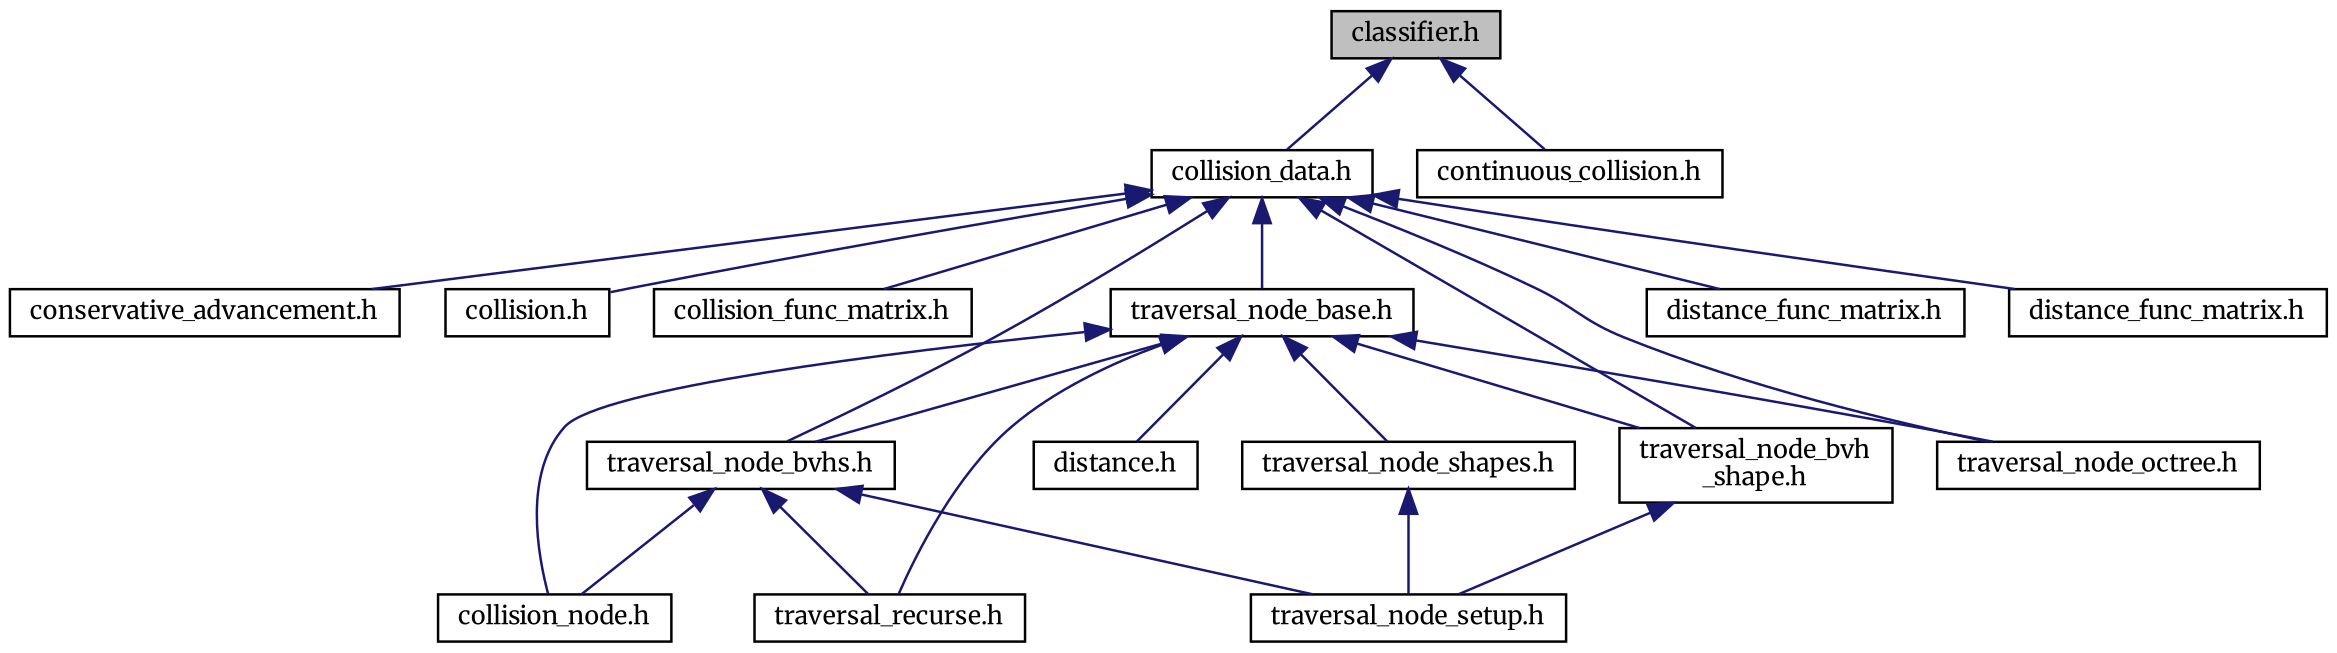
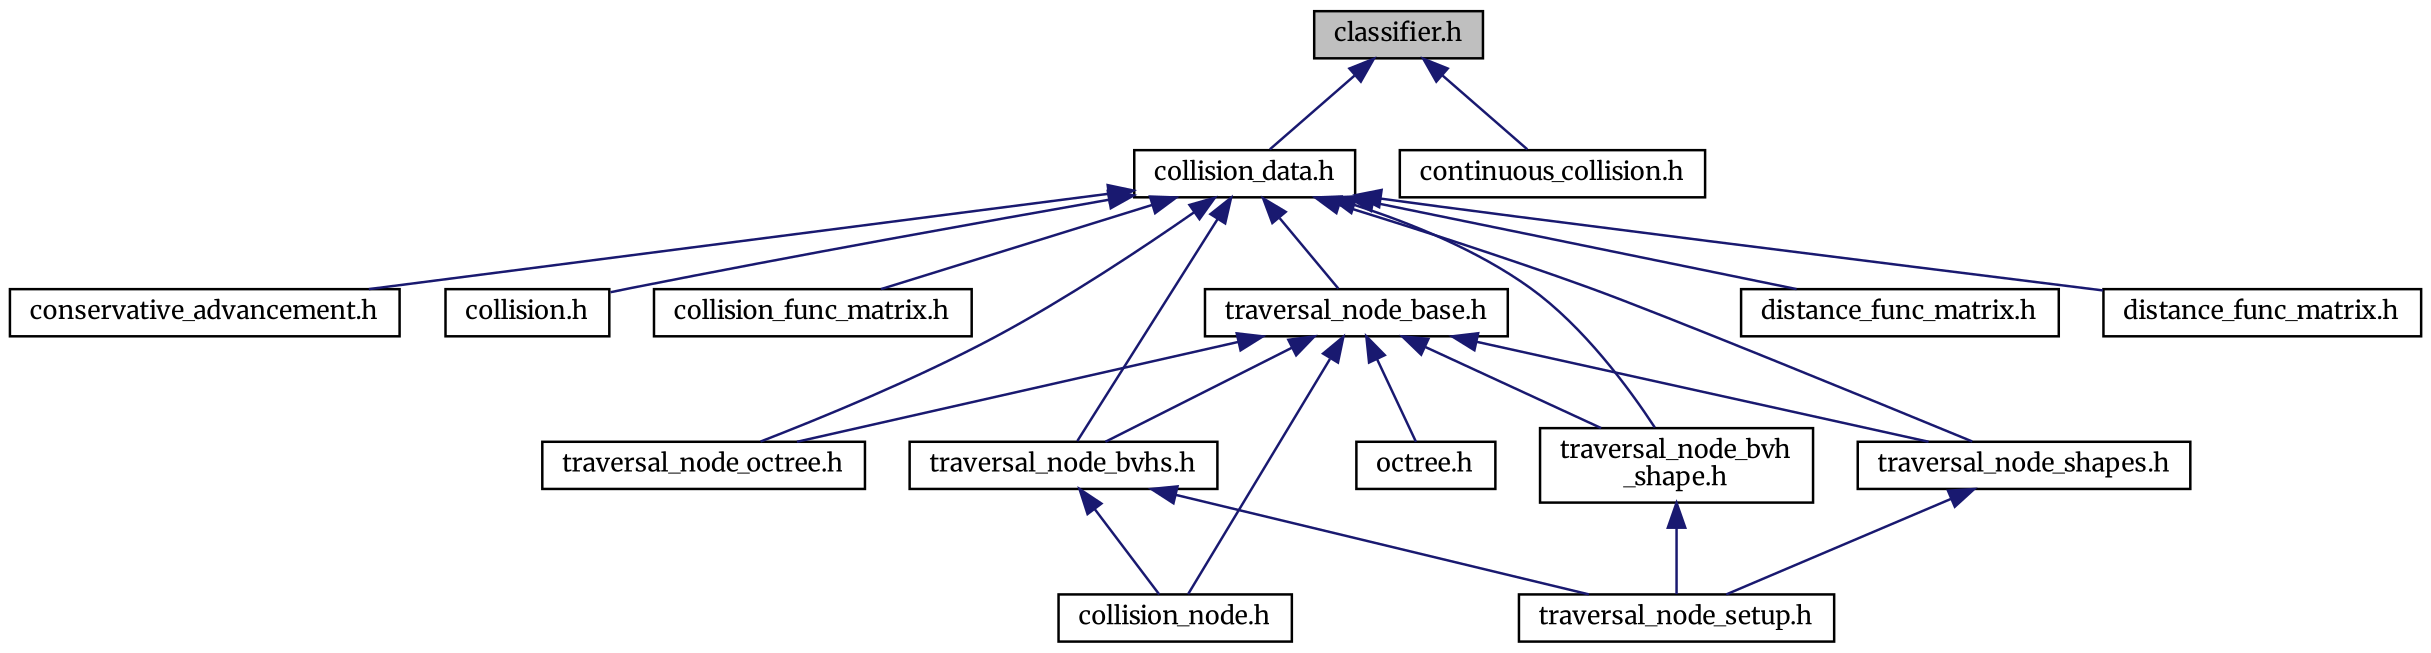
none -> (1659, 315)
(1116, 465) -> (1426, 465)
(890, 618) -> none
